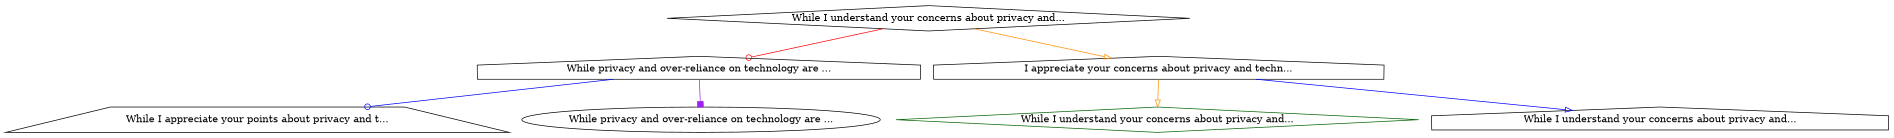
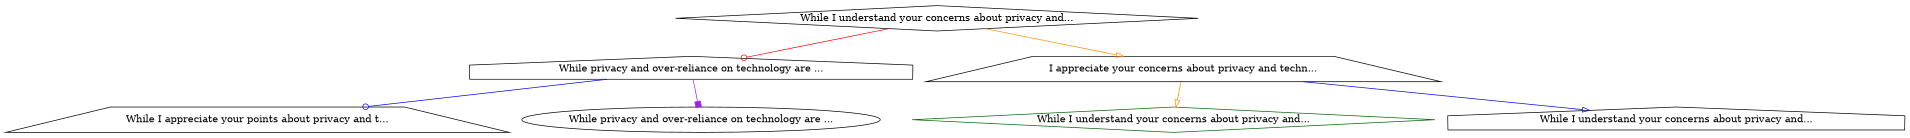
(1159, 69) -> (1183, 69)
